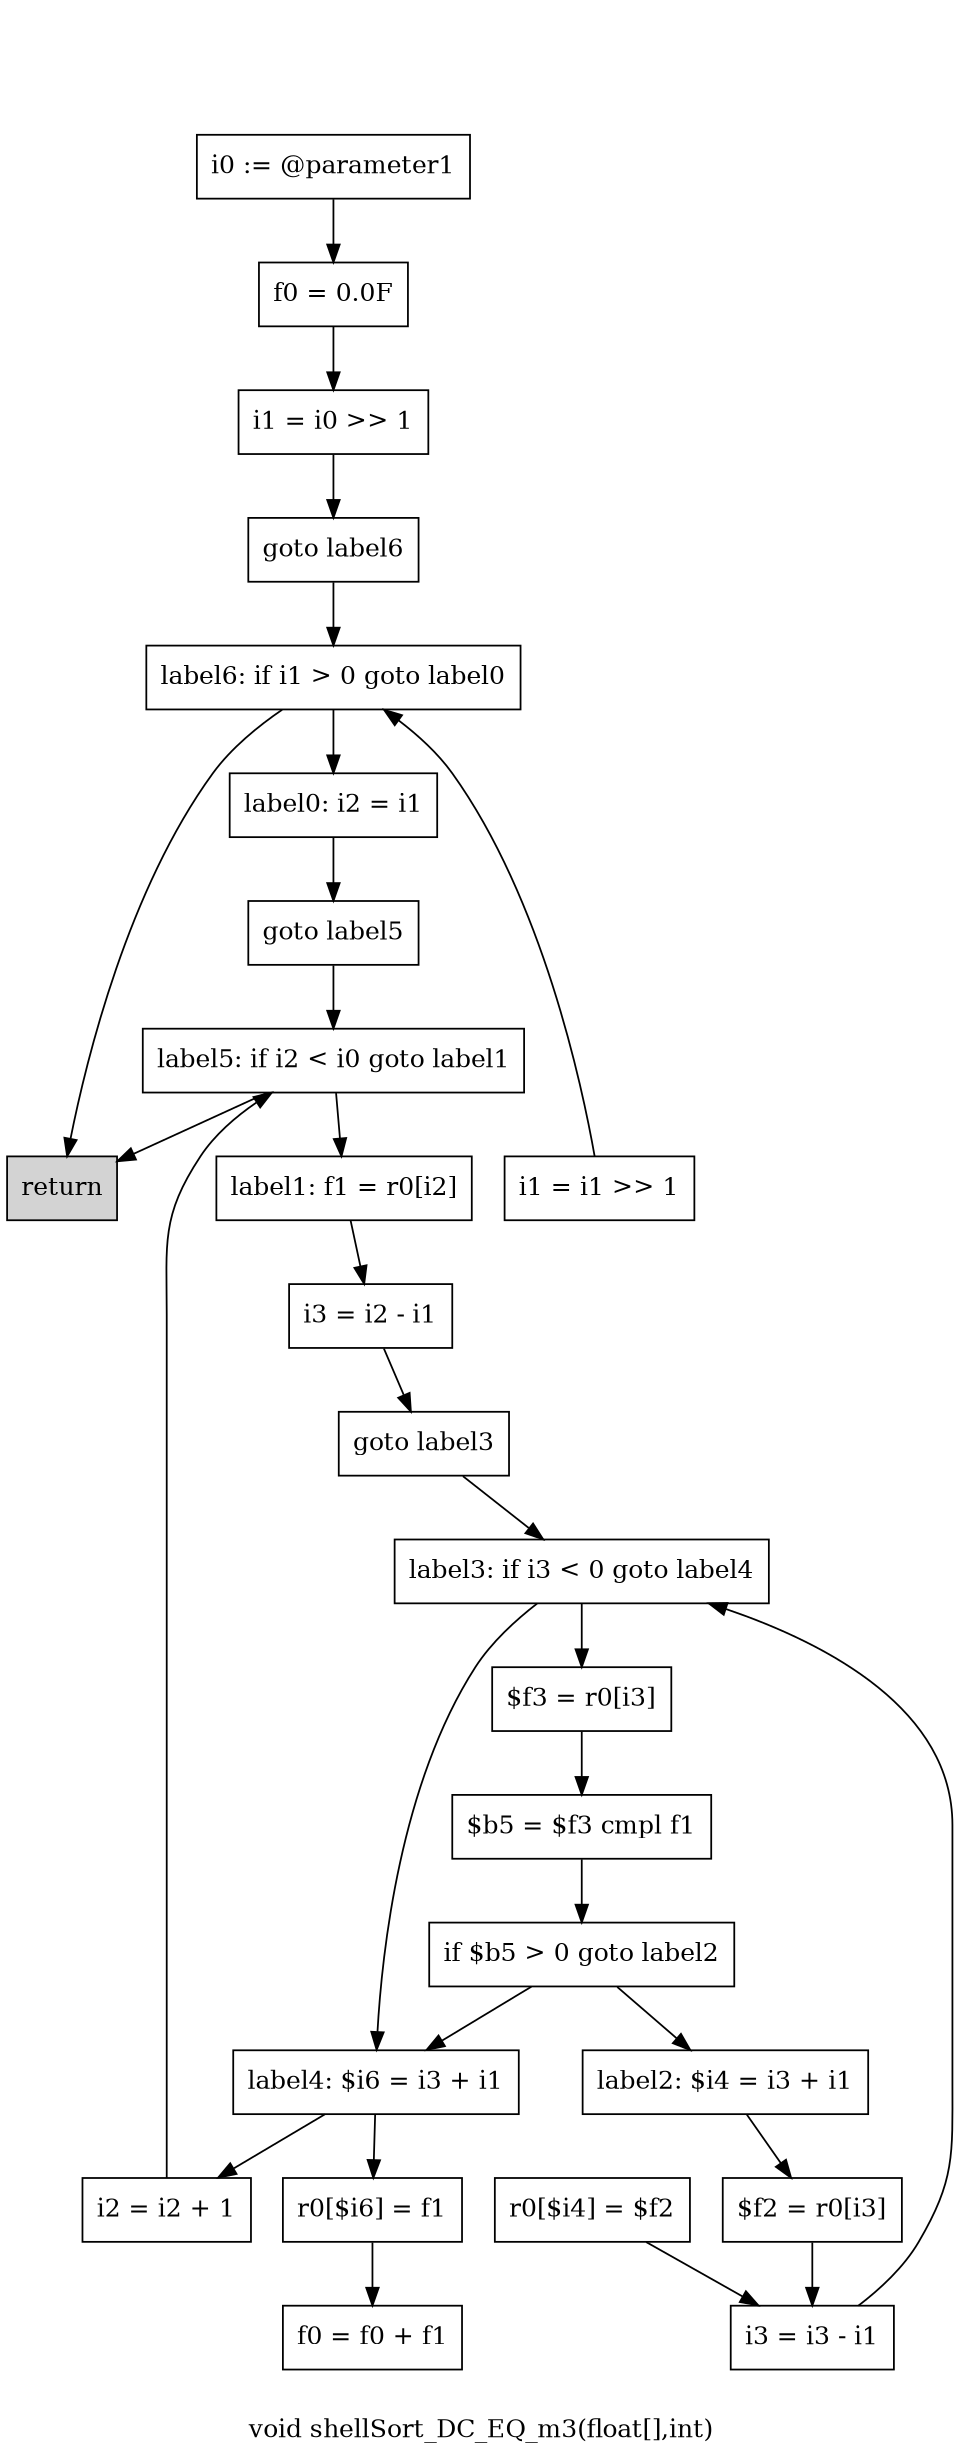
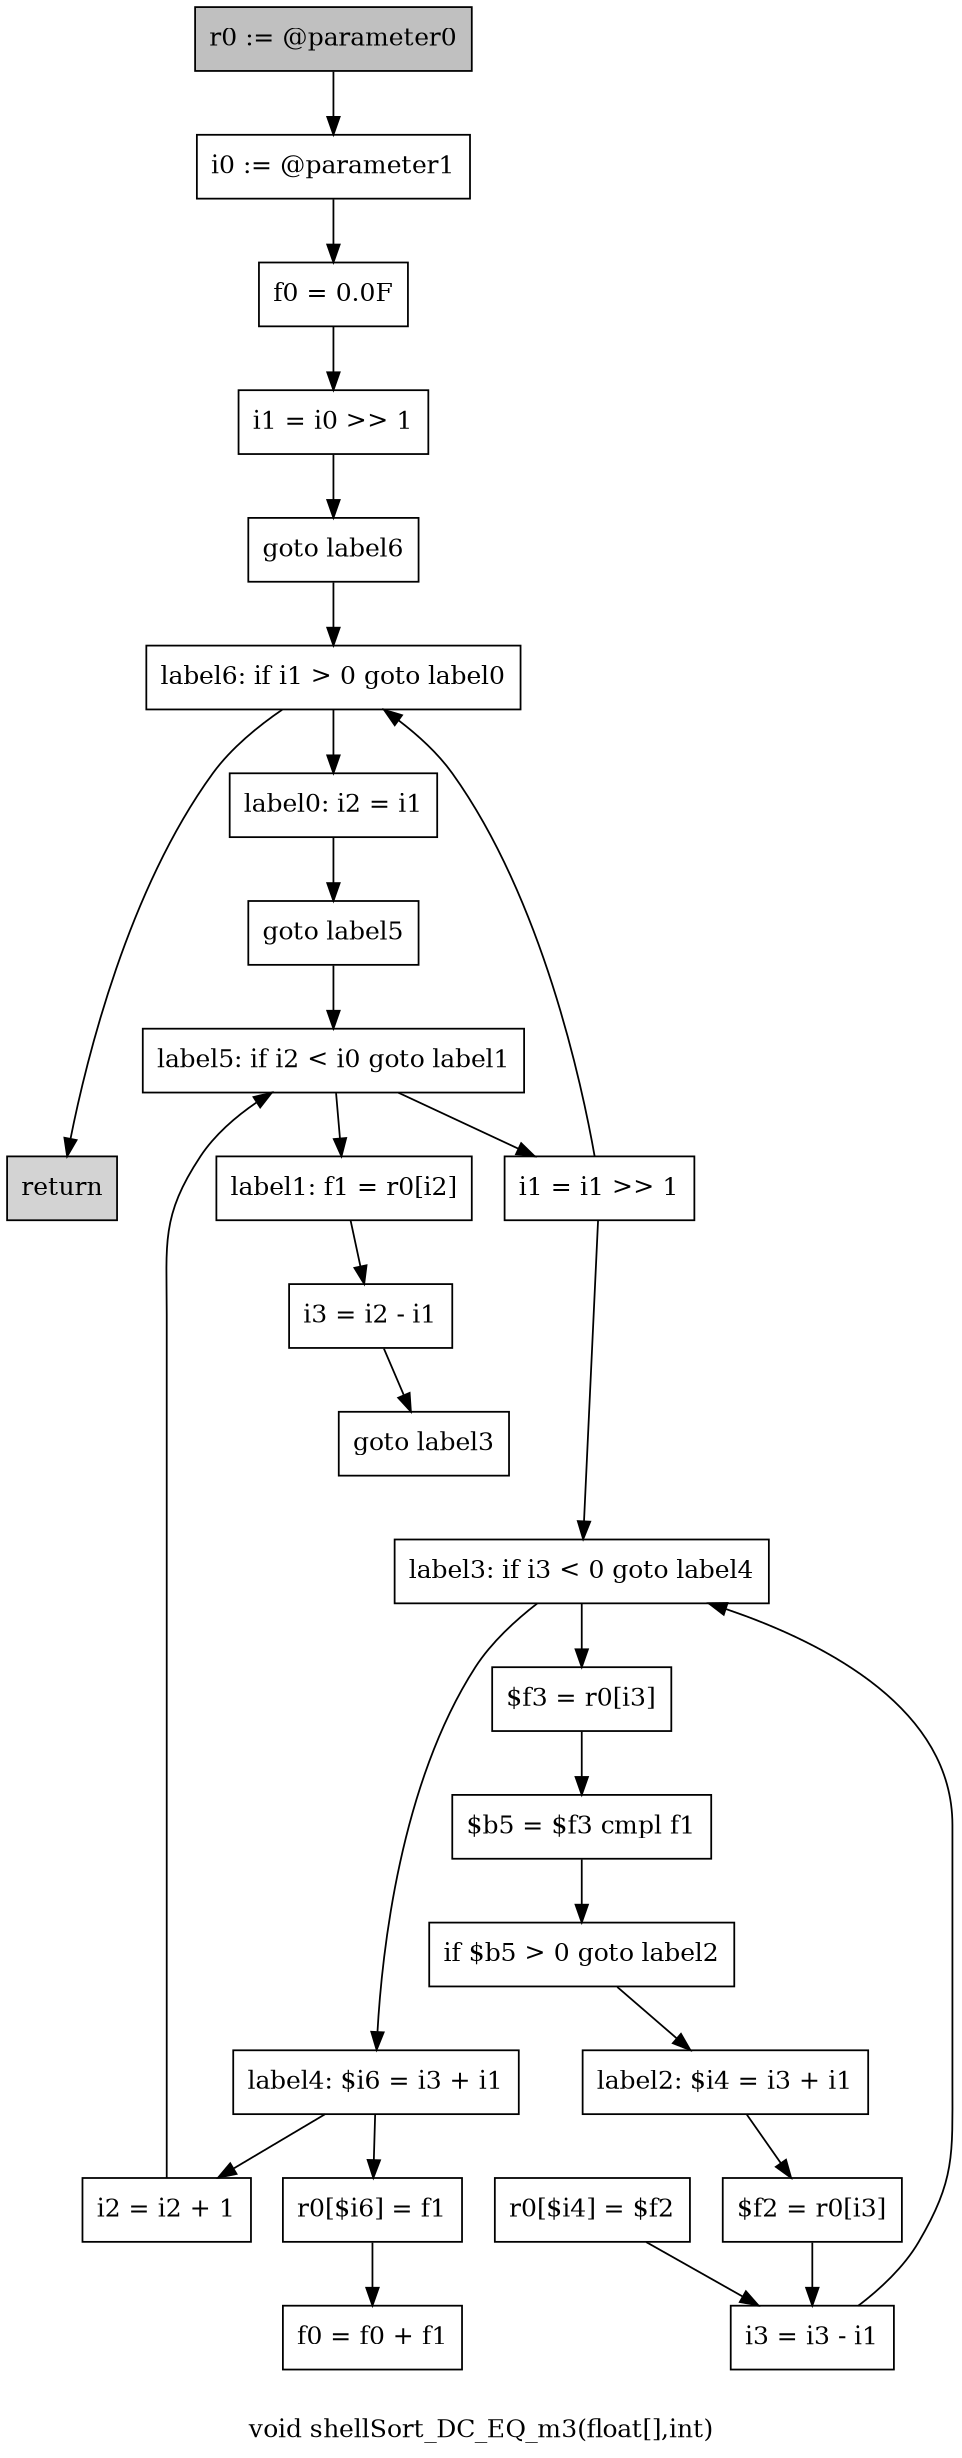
none -> (333, 39)
(200, 1123) -> (458, 1121)
(496, 1502) -> (591, 1371)
(487, 2014) -> none
